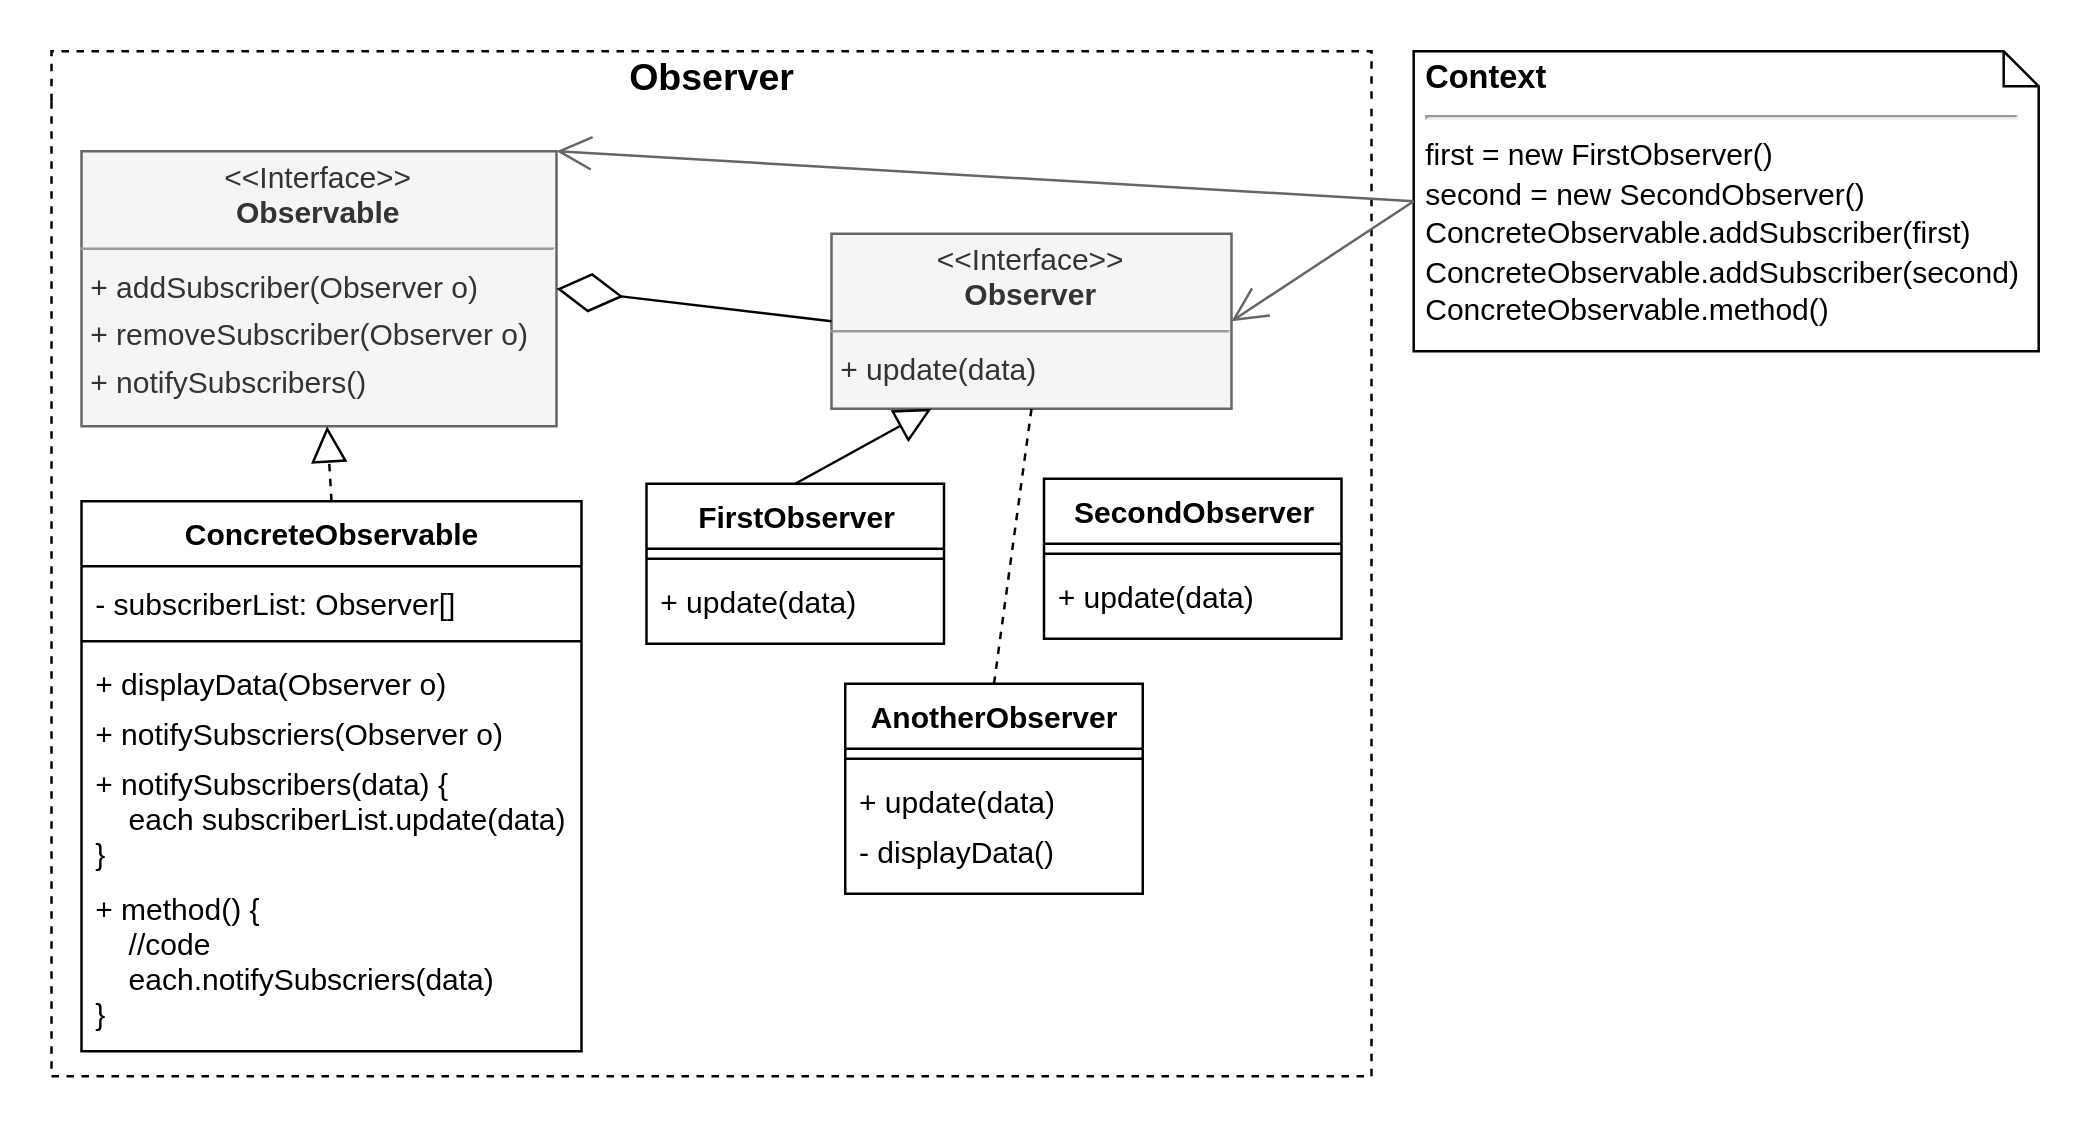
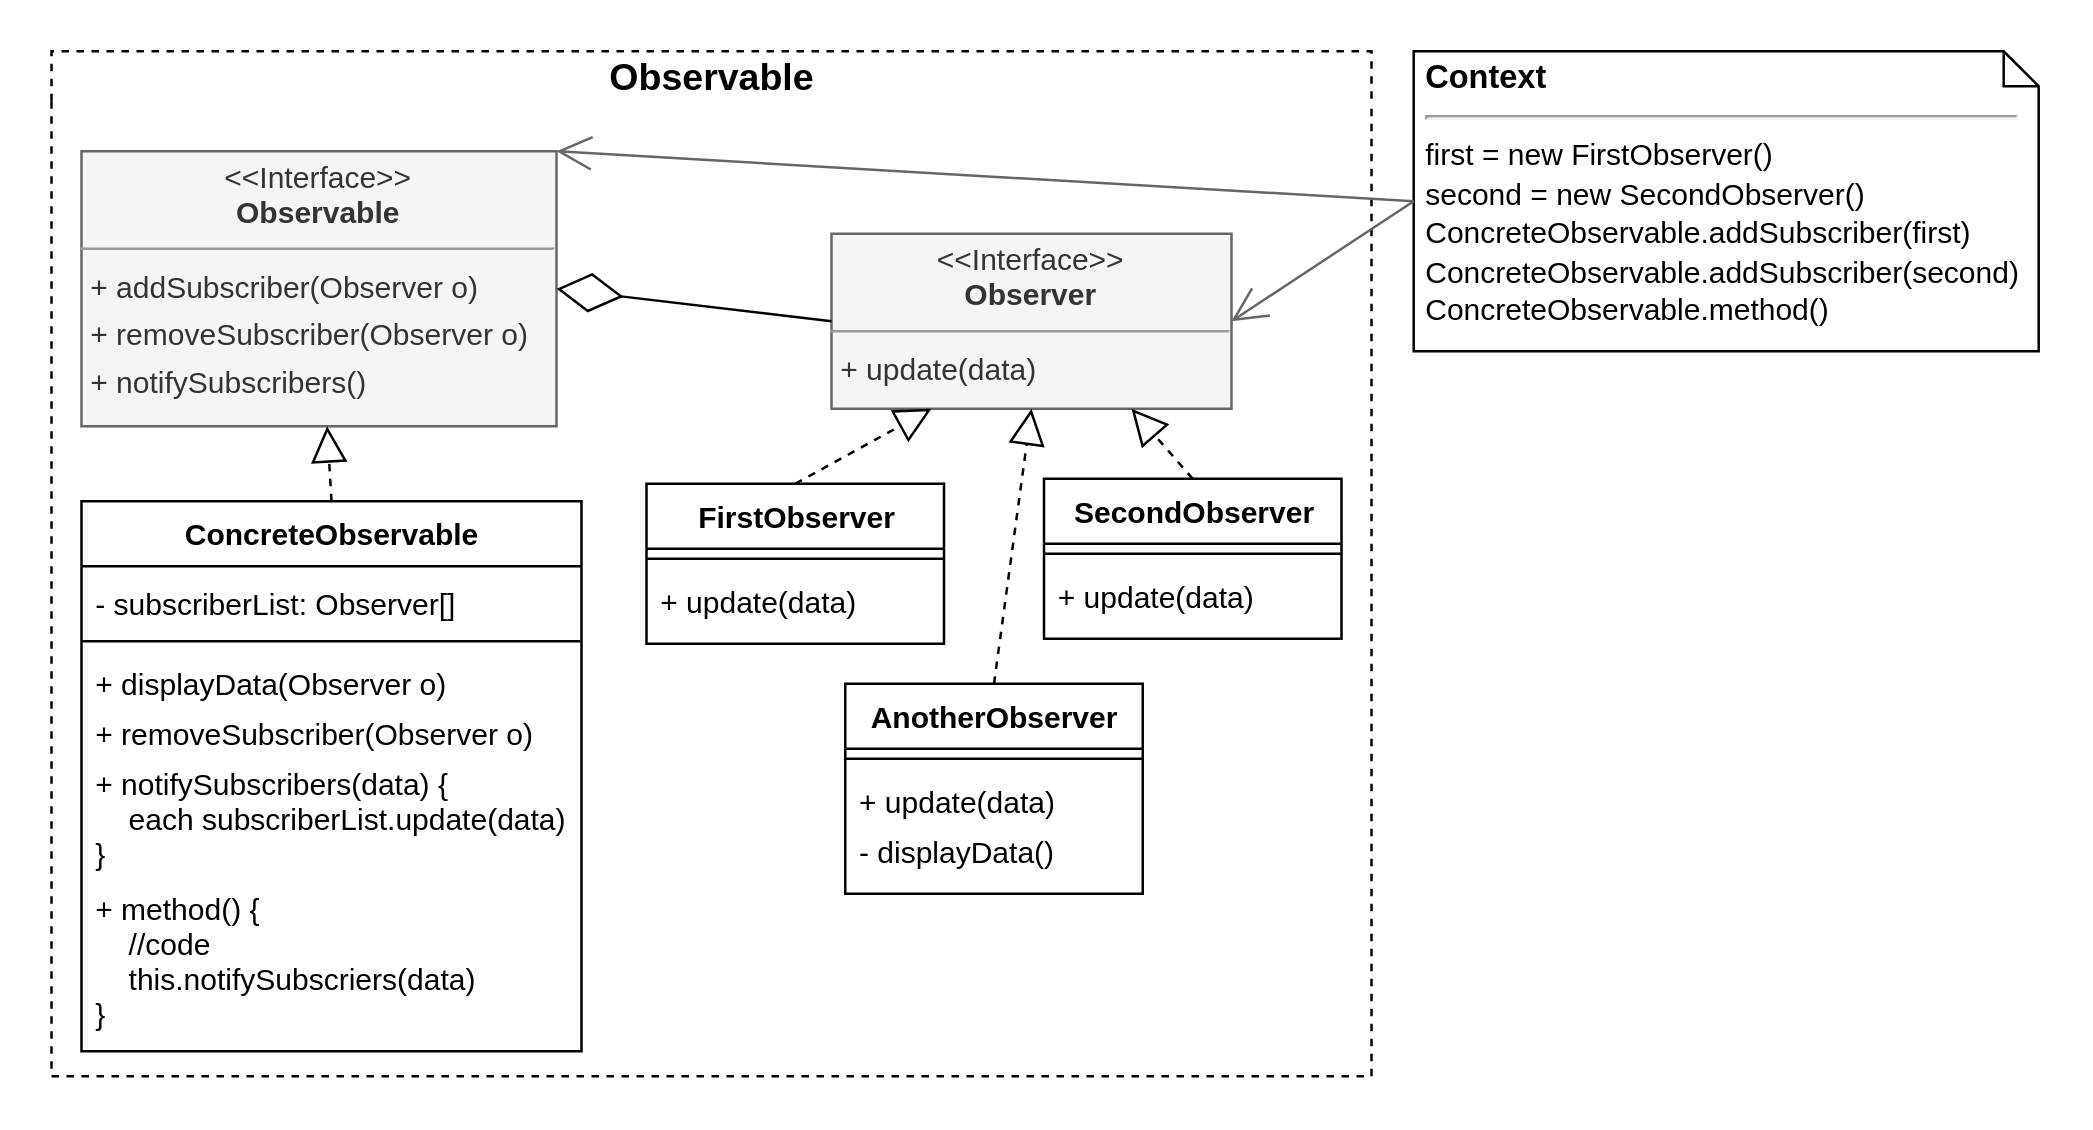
(713, 76) -> (713, 76)
(1029, 429) -> (1026, 445)
(849, 454) -> (849, 454)
none -> (1173, 457)
(331, 735) -> (335, 735)
(188, 910) -> (188, 910)
